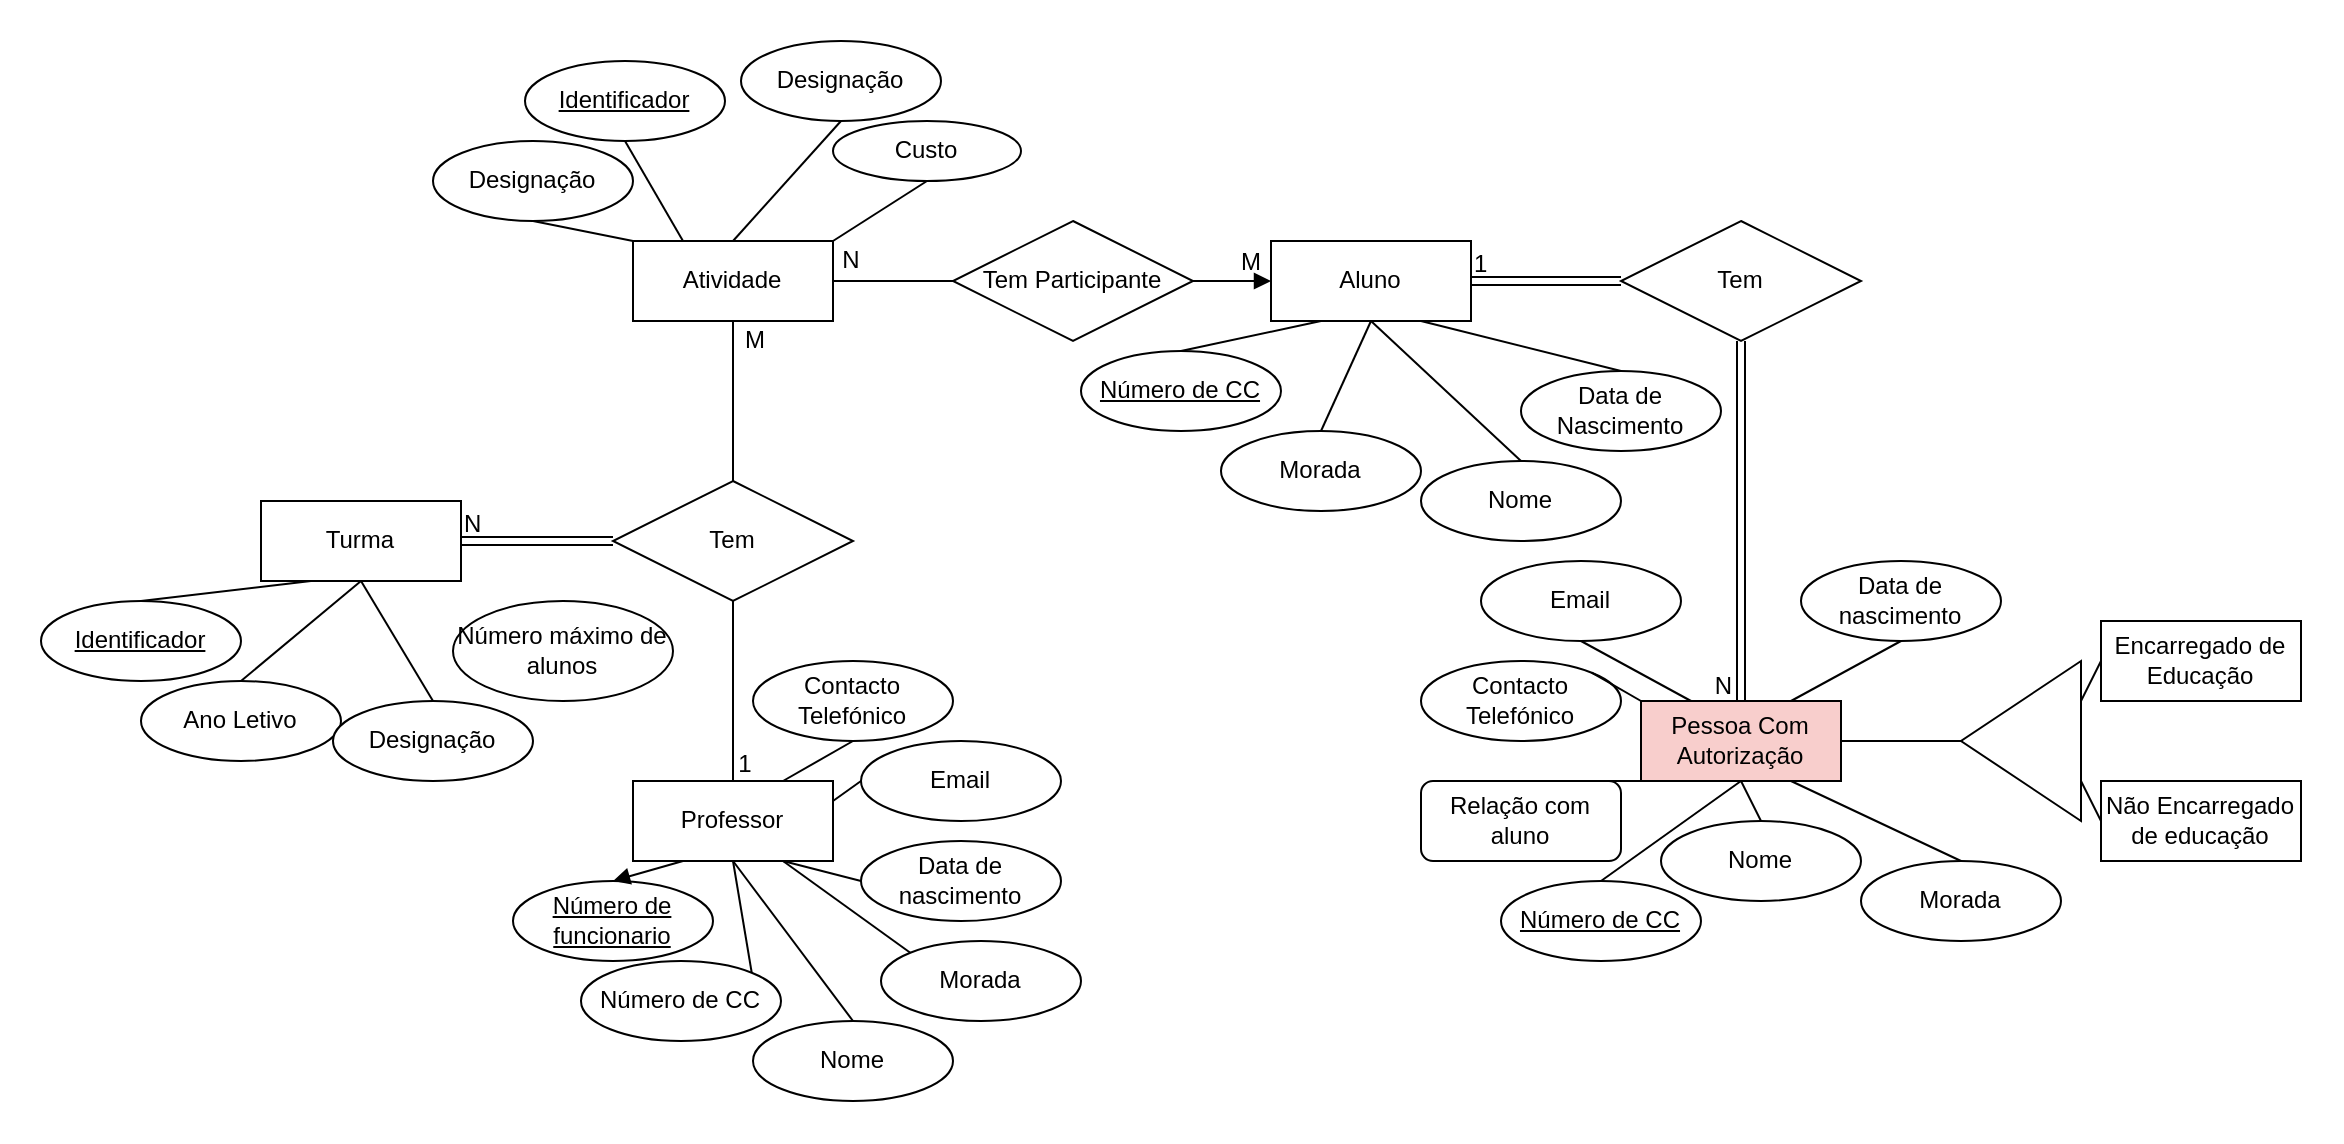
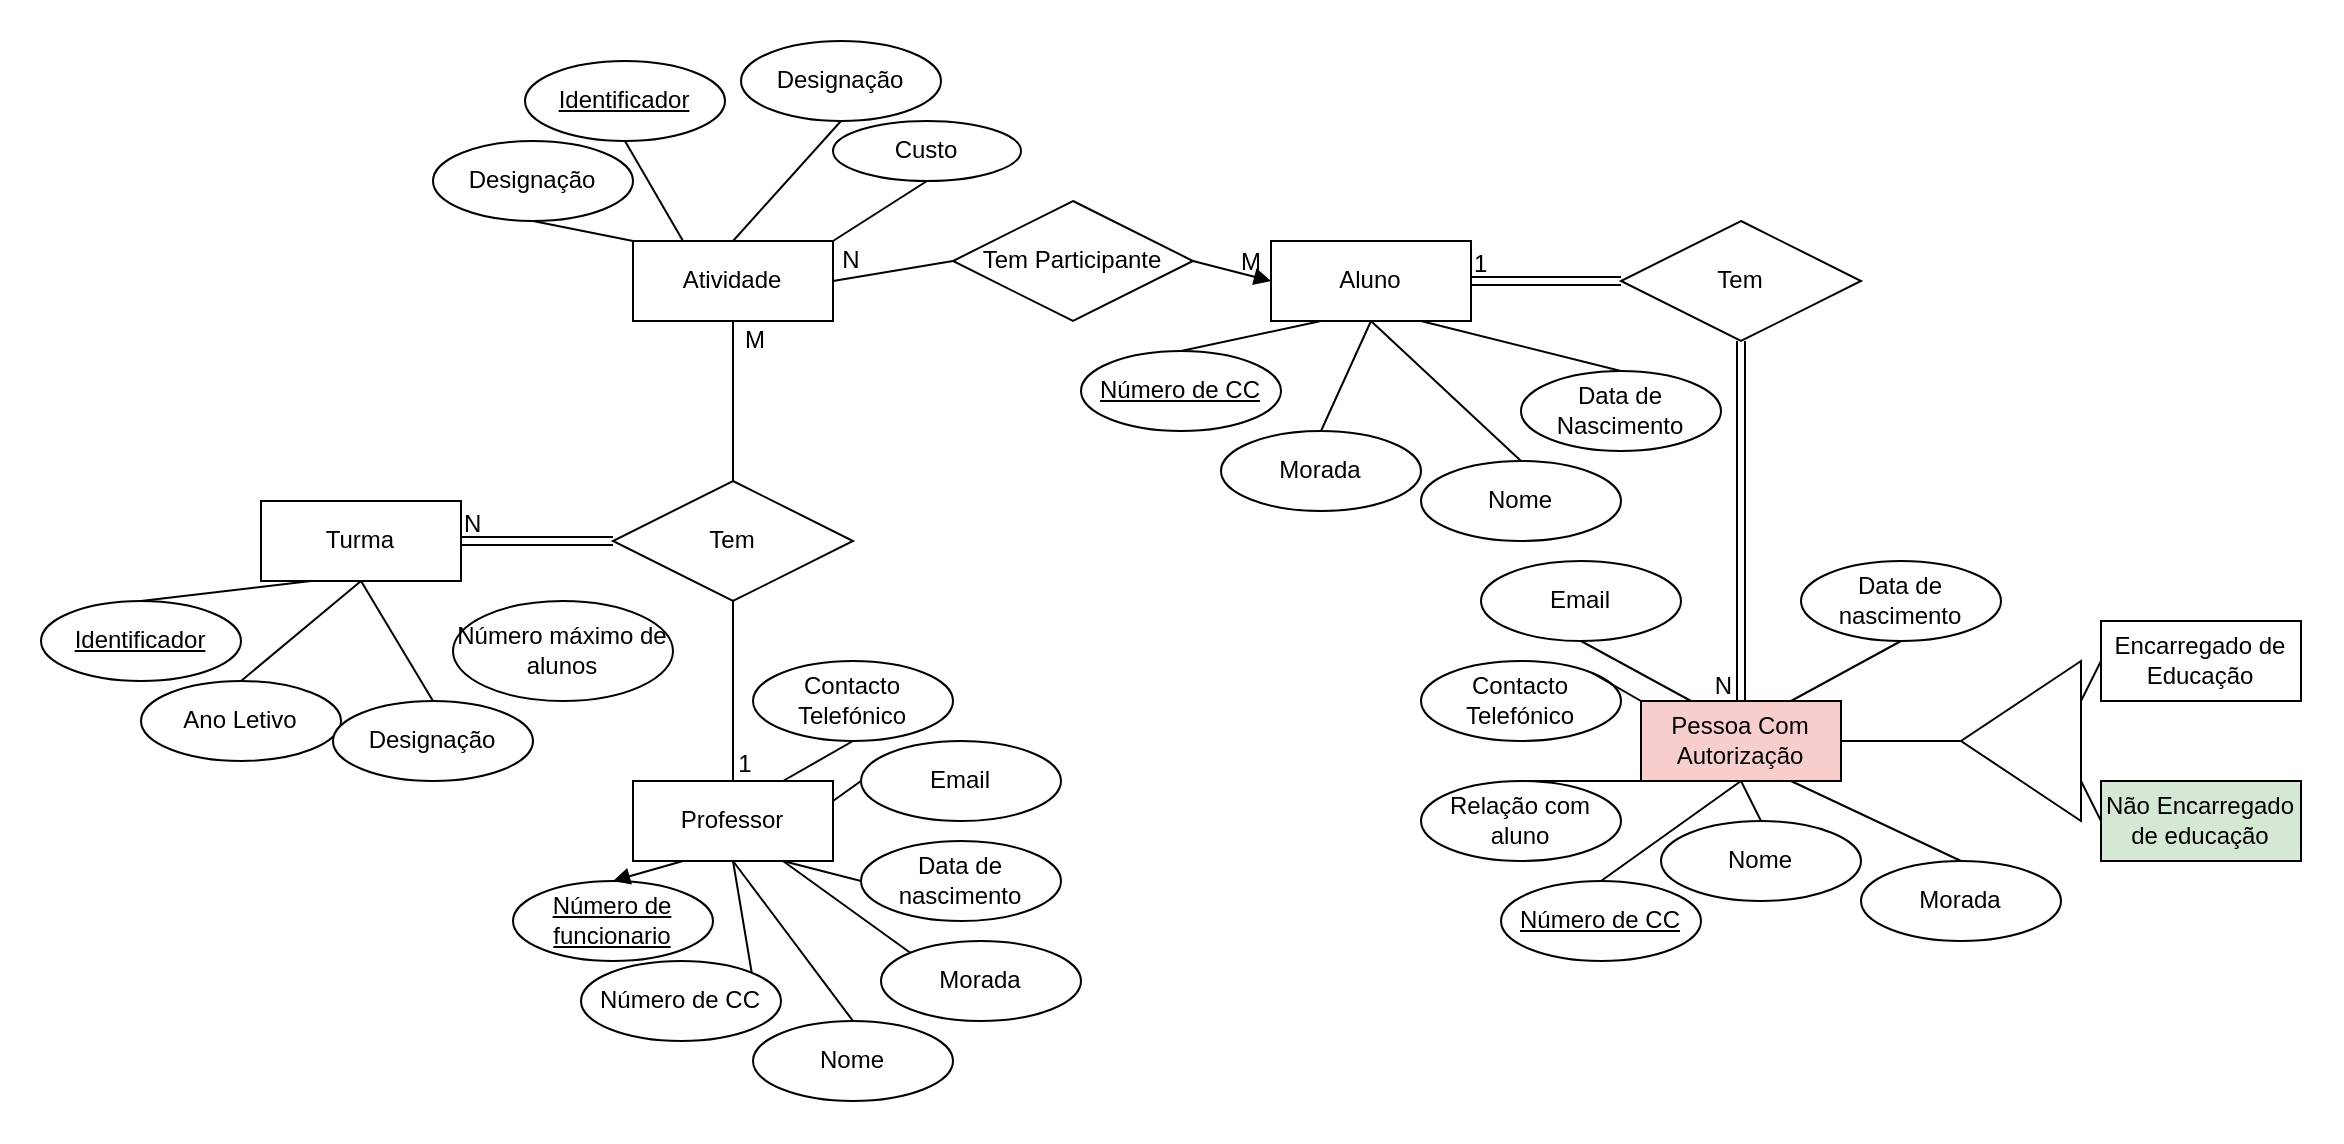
(1073, 281) -> (1073, 261)
(1521, 821) -> (1521, 821)
(2201, 821) -> (2201, 821)
